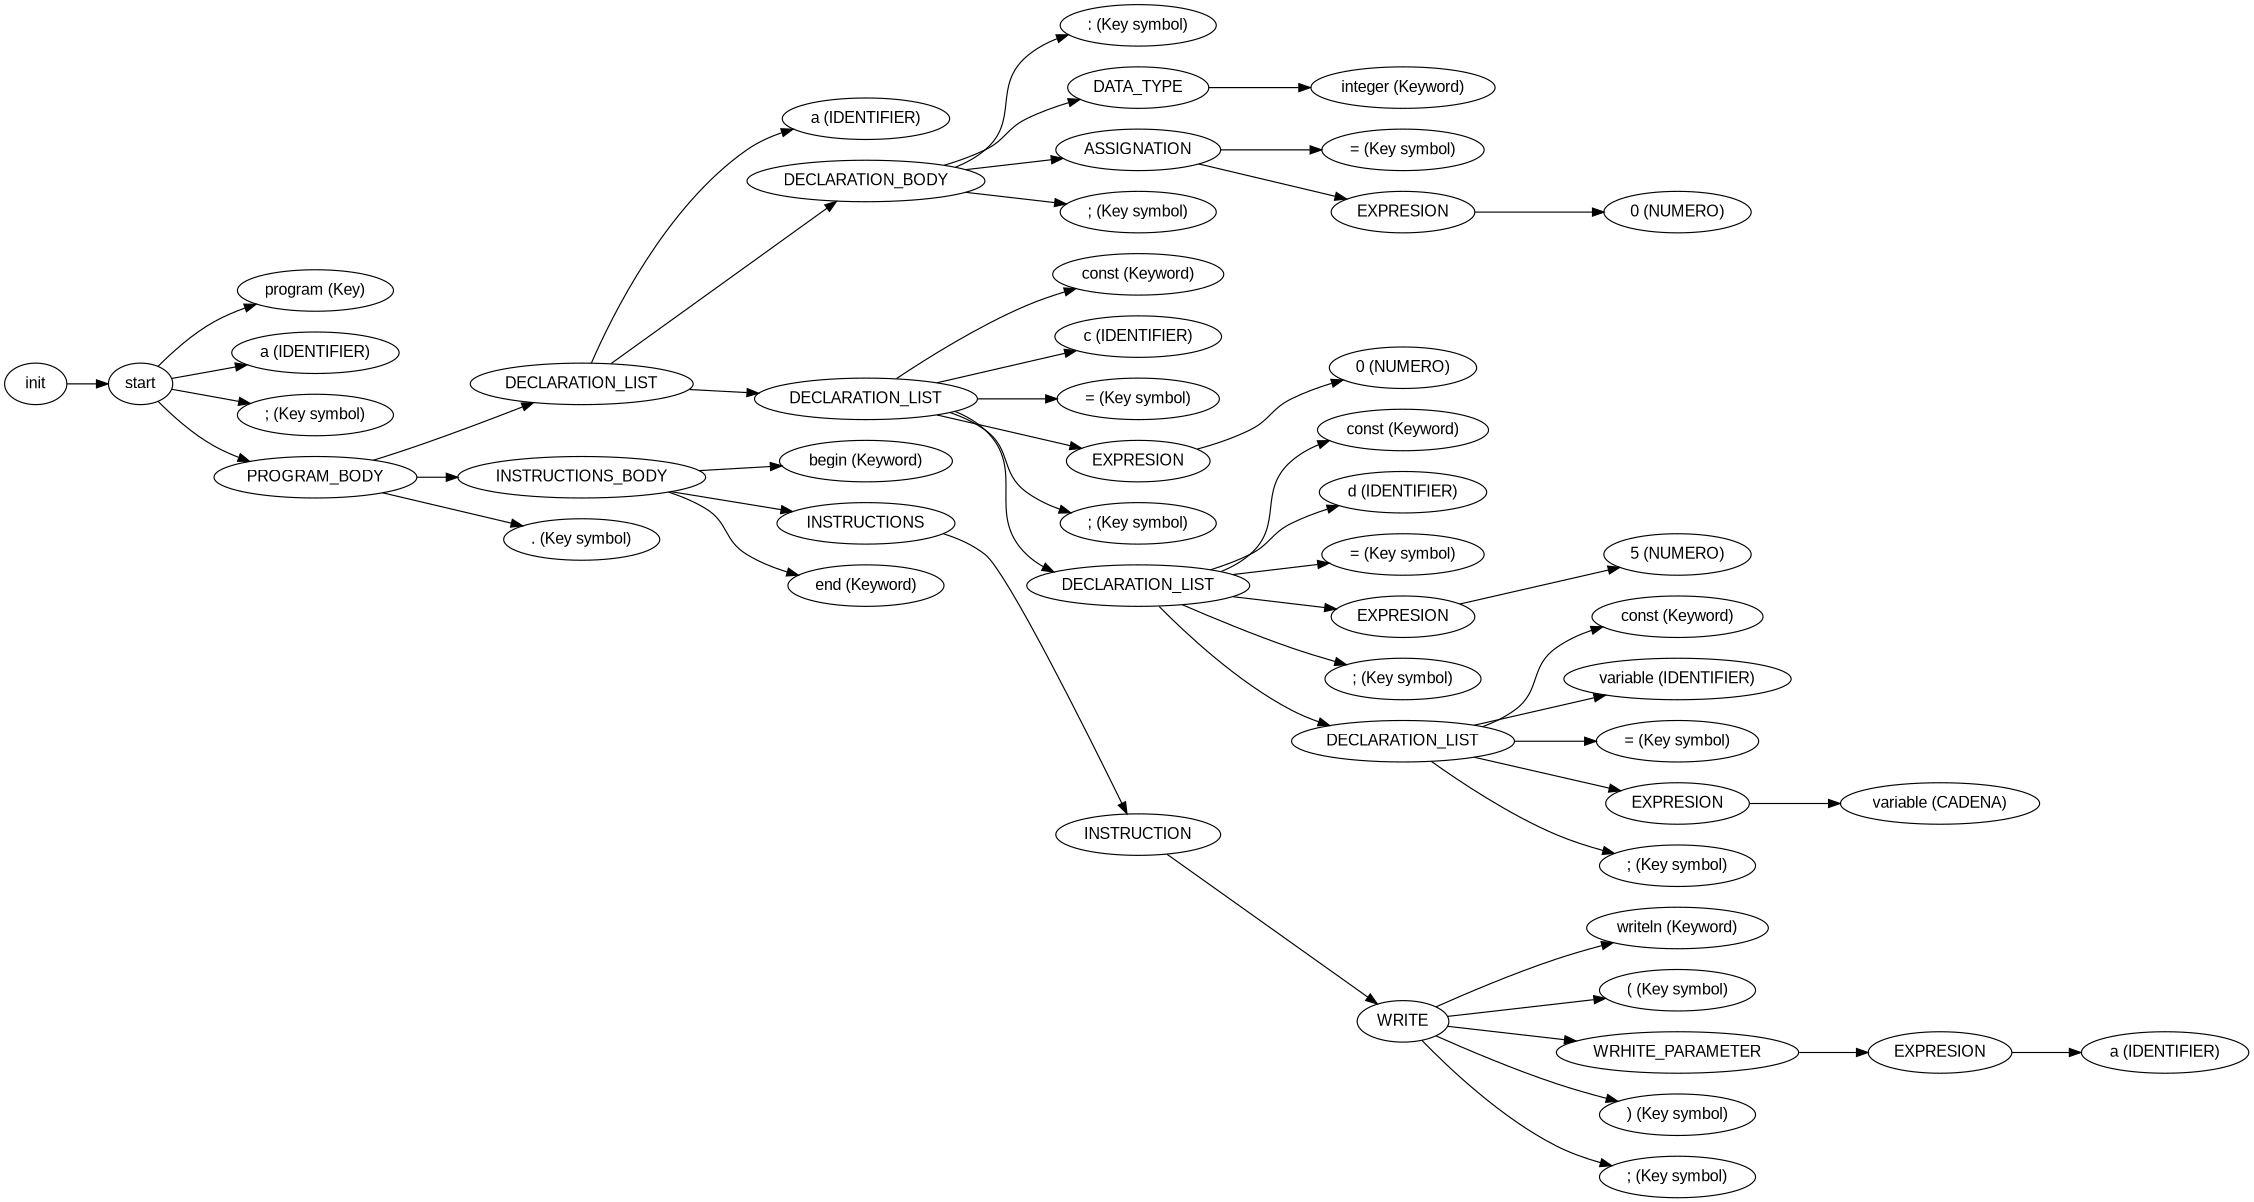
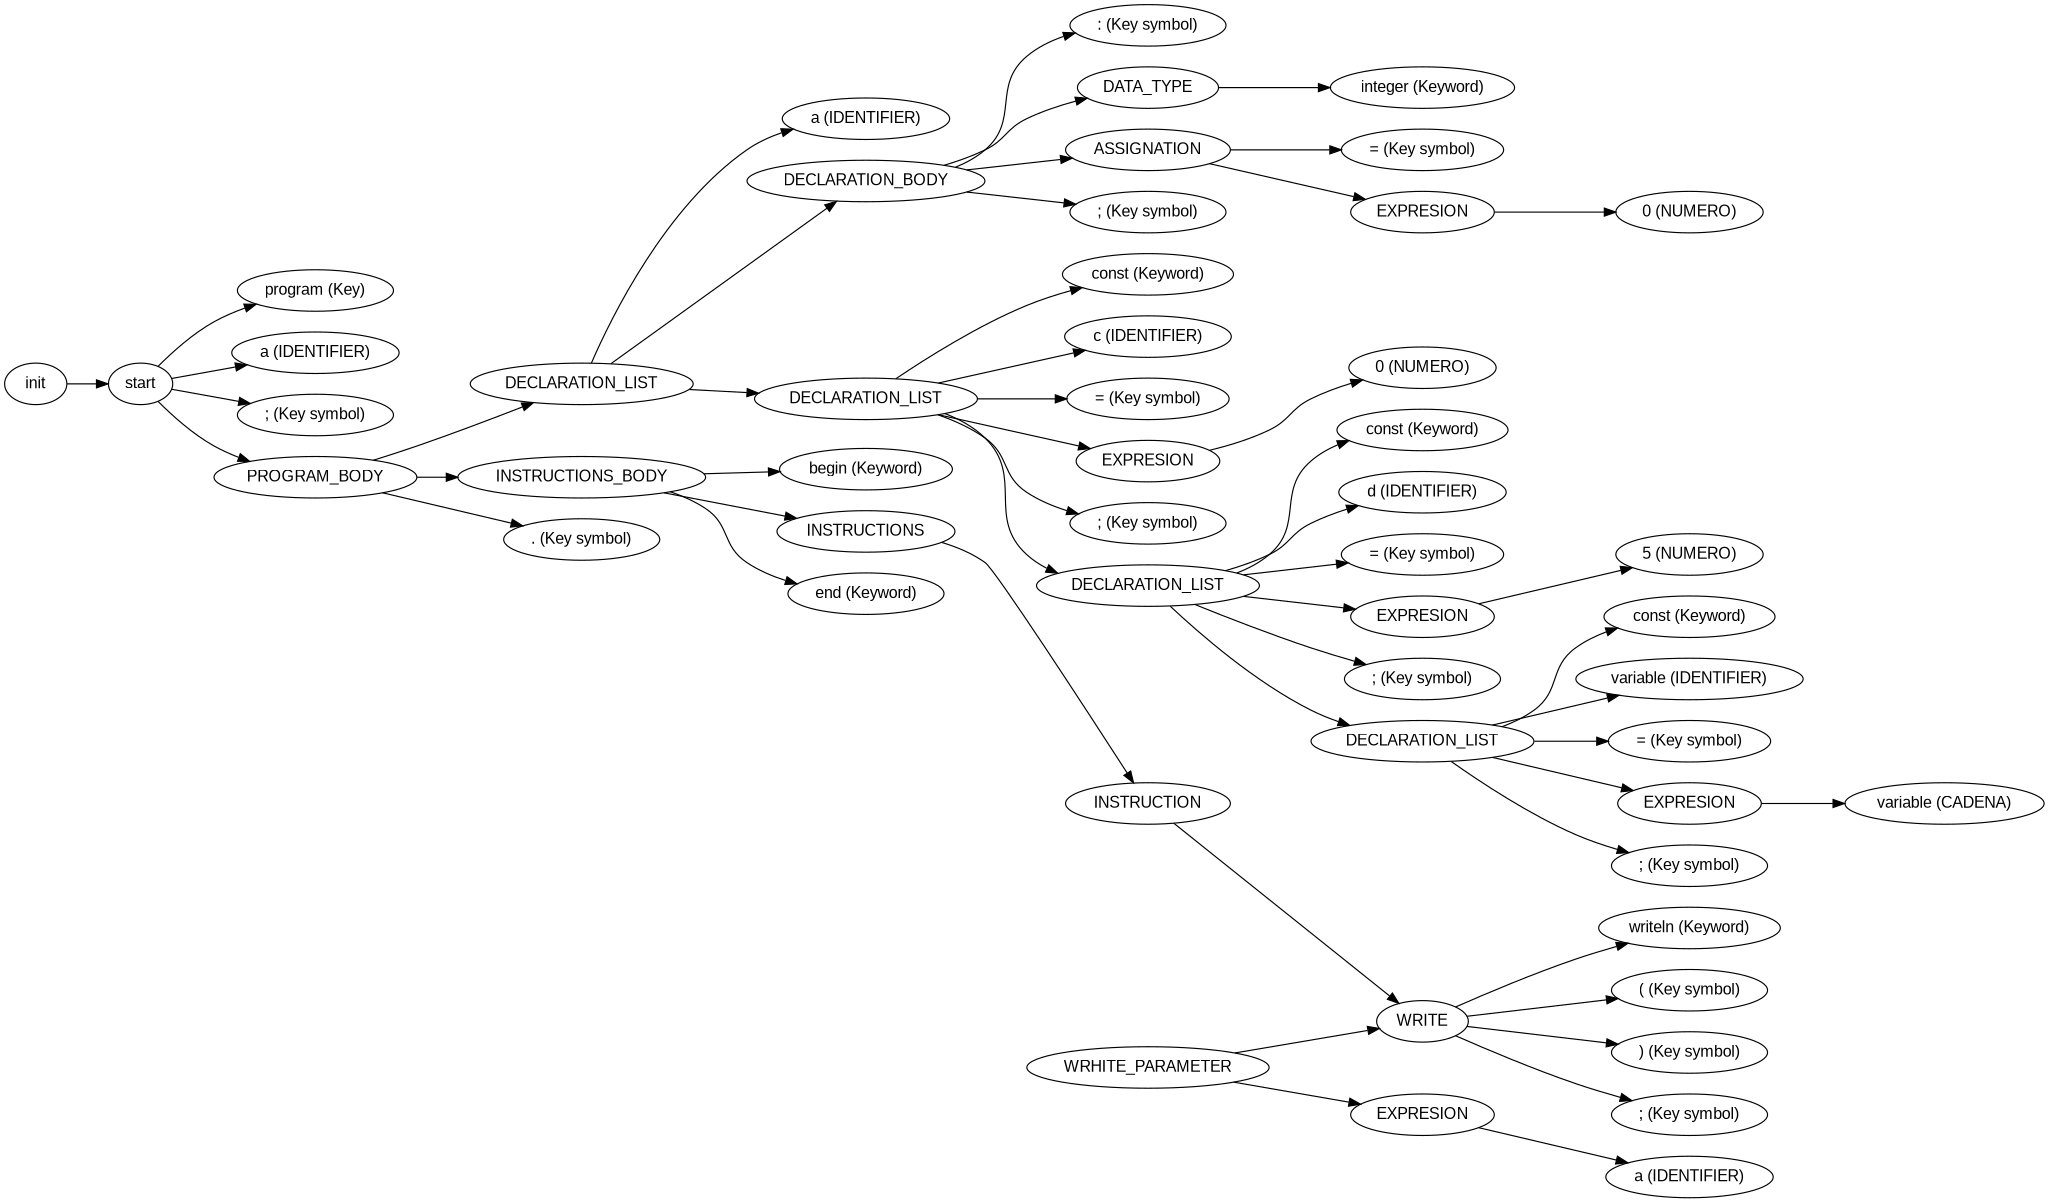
(1506, 1033) -> (1301, 1042)
